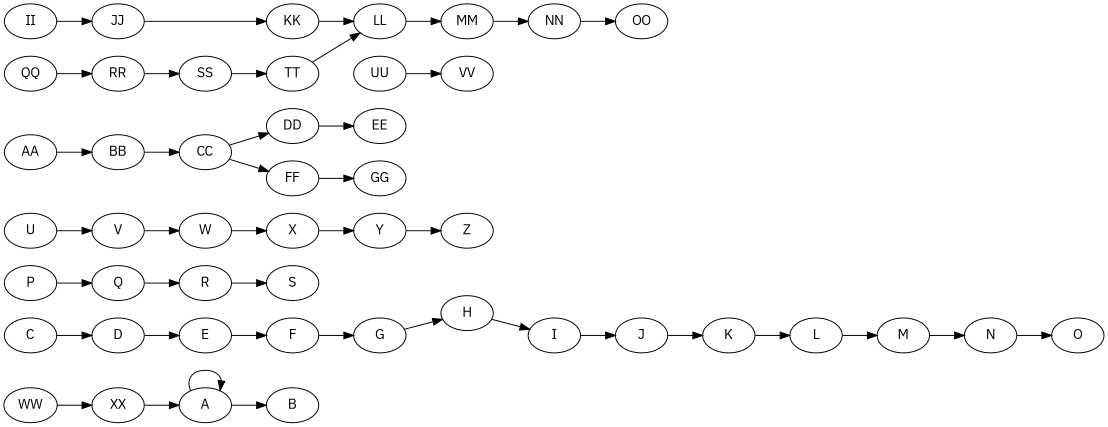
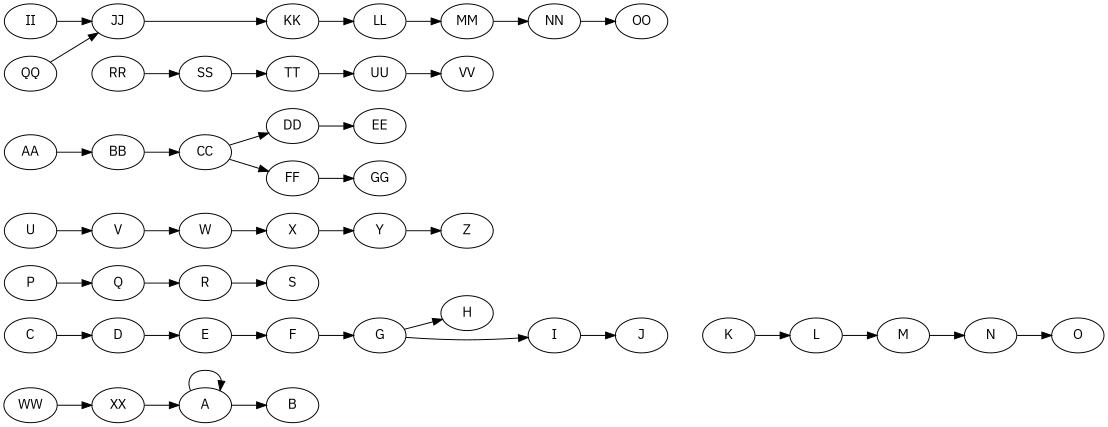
(332, 50) -> (331, 74)
(69, 74) -> (70, 50)
(506, 323) -> (462, 340)
(680, 335) -> none
